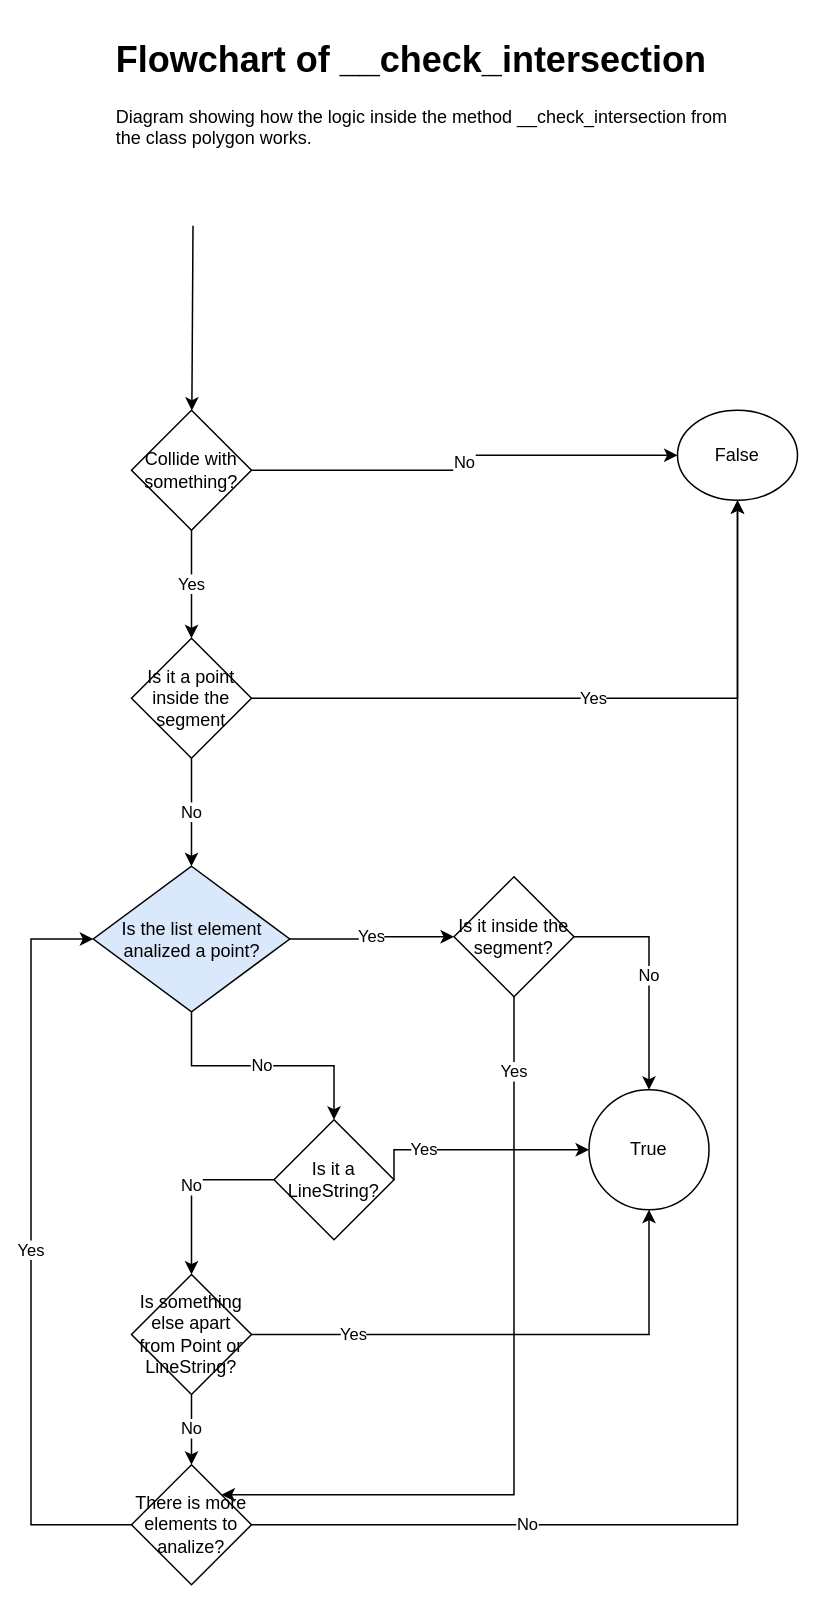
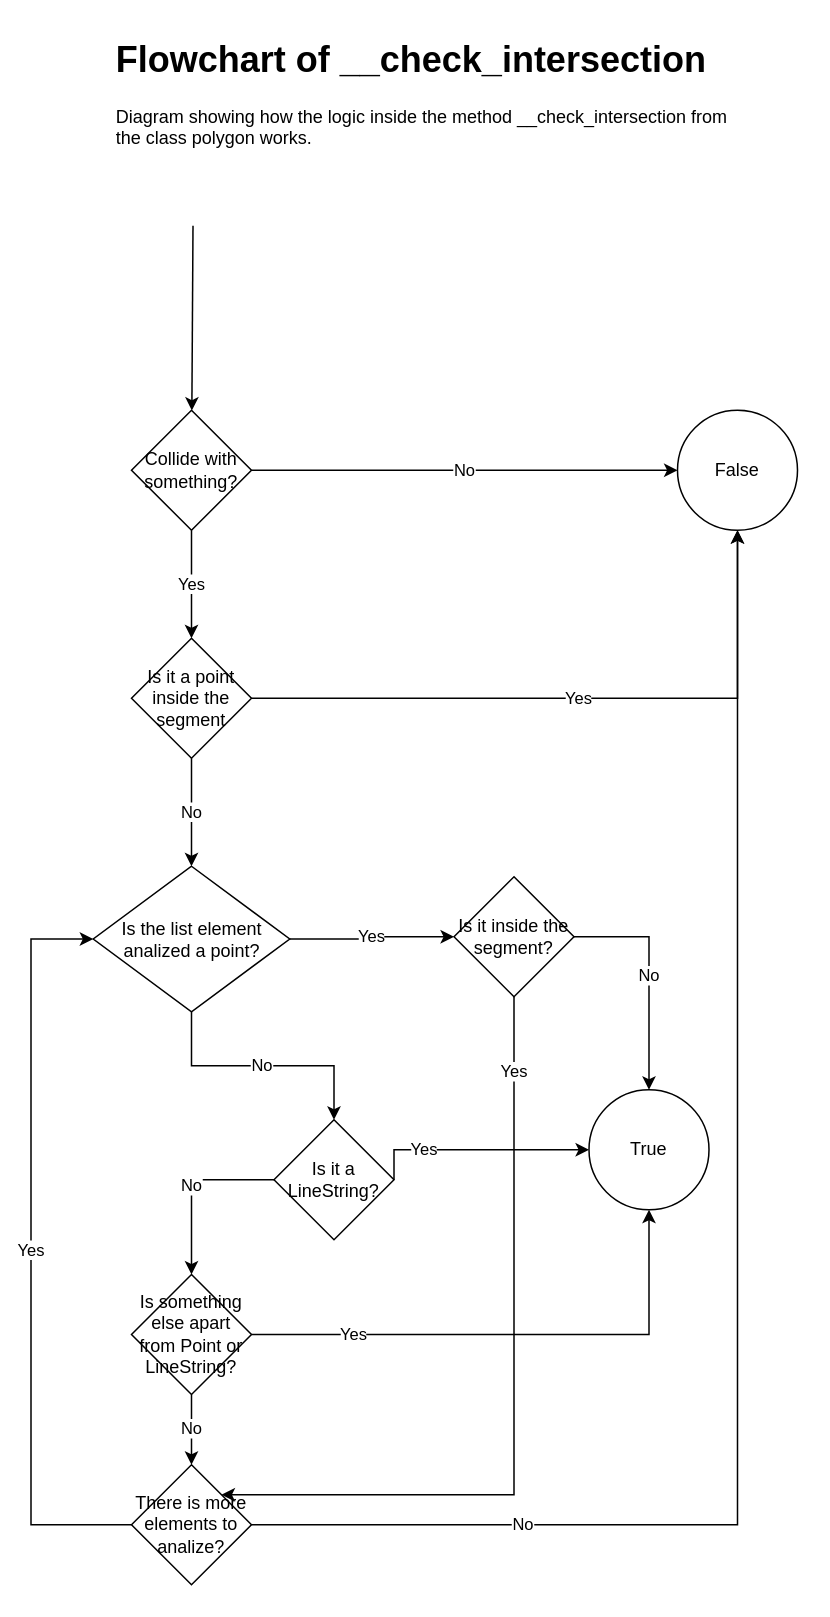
(737, 455) -> (737, 470)
(191, 939) -> (191, 939)
